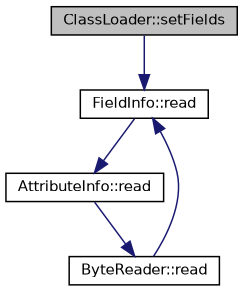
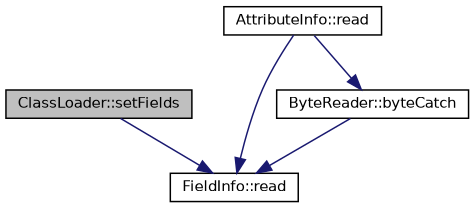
(119, 140) -> (261, 94)
(144, 271) -> (373, 104)
